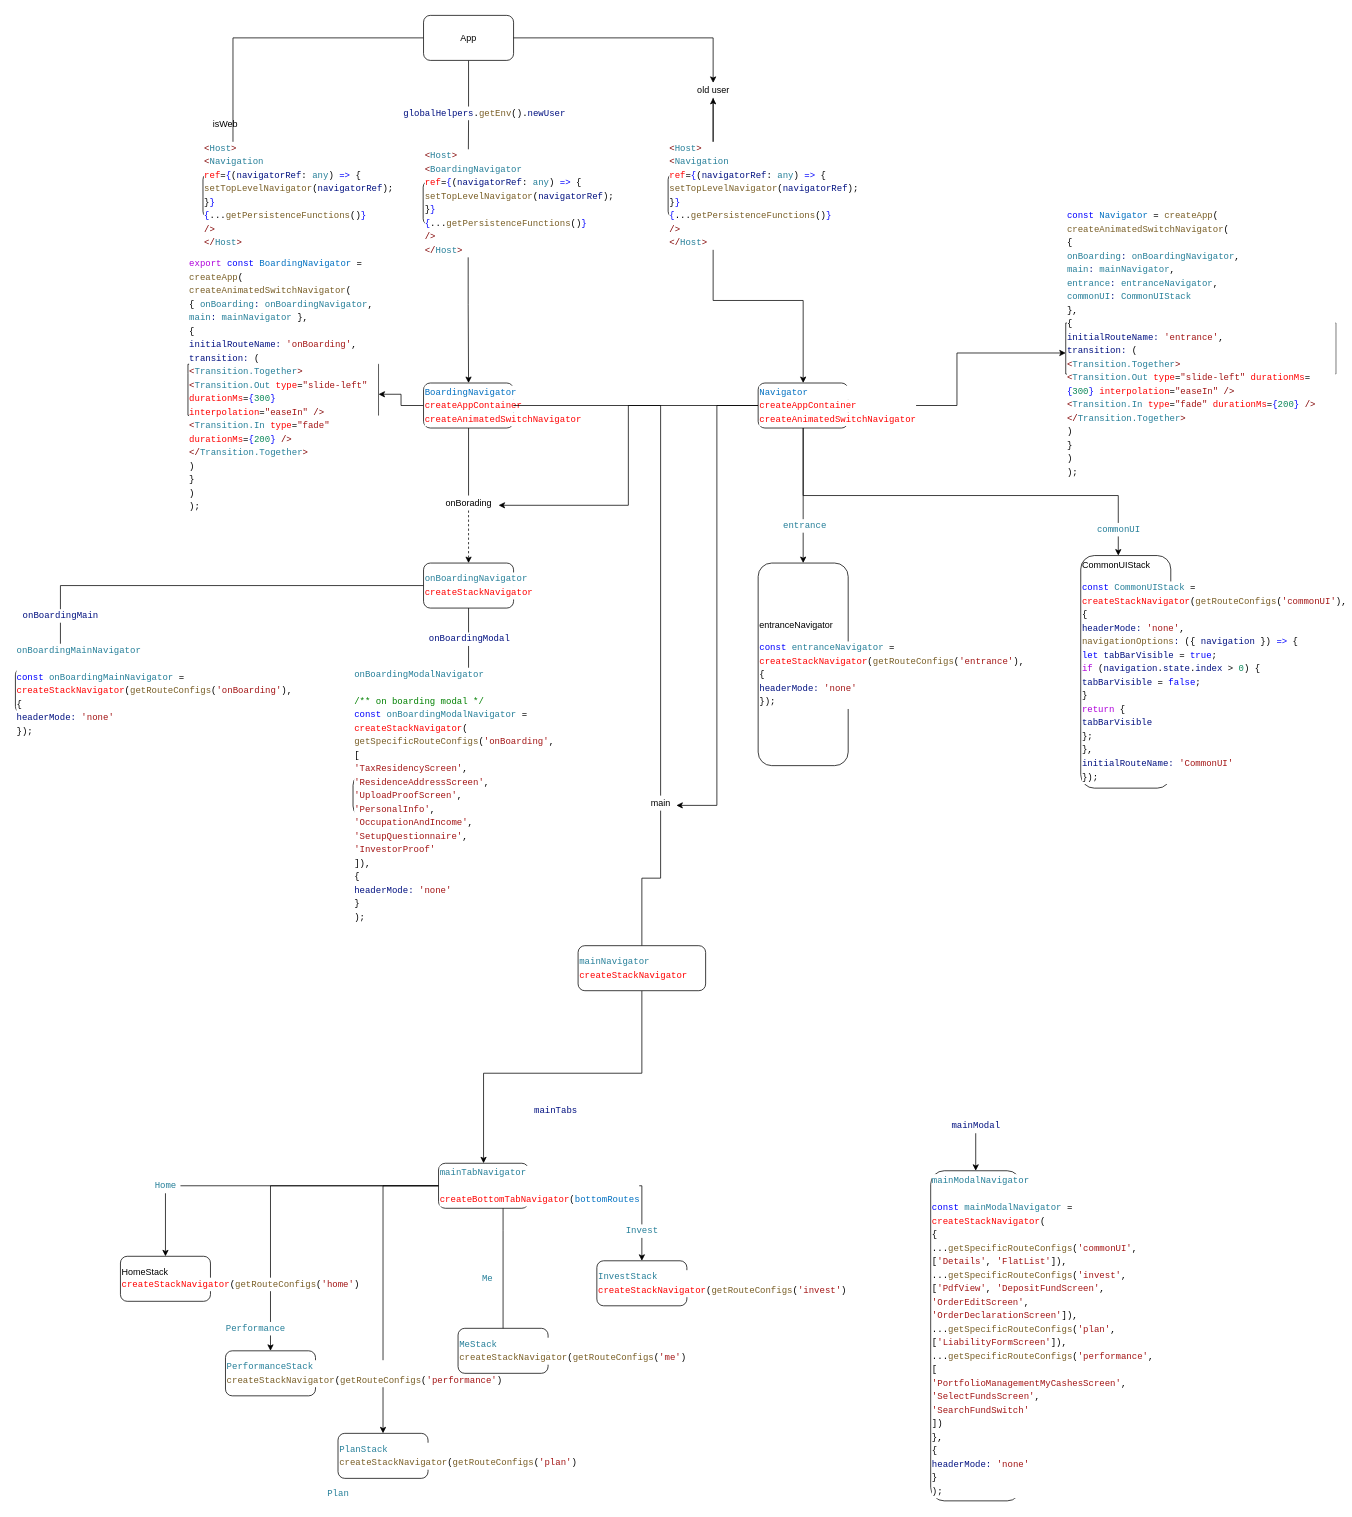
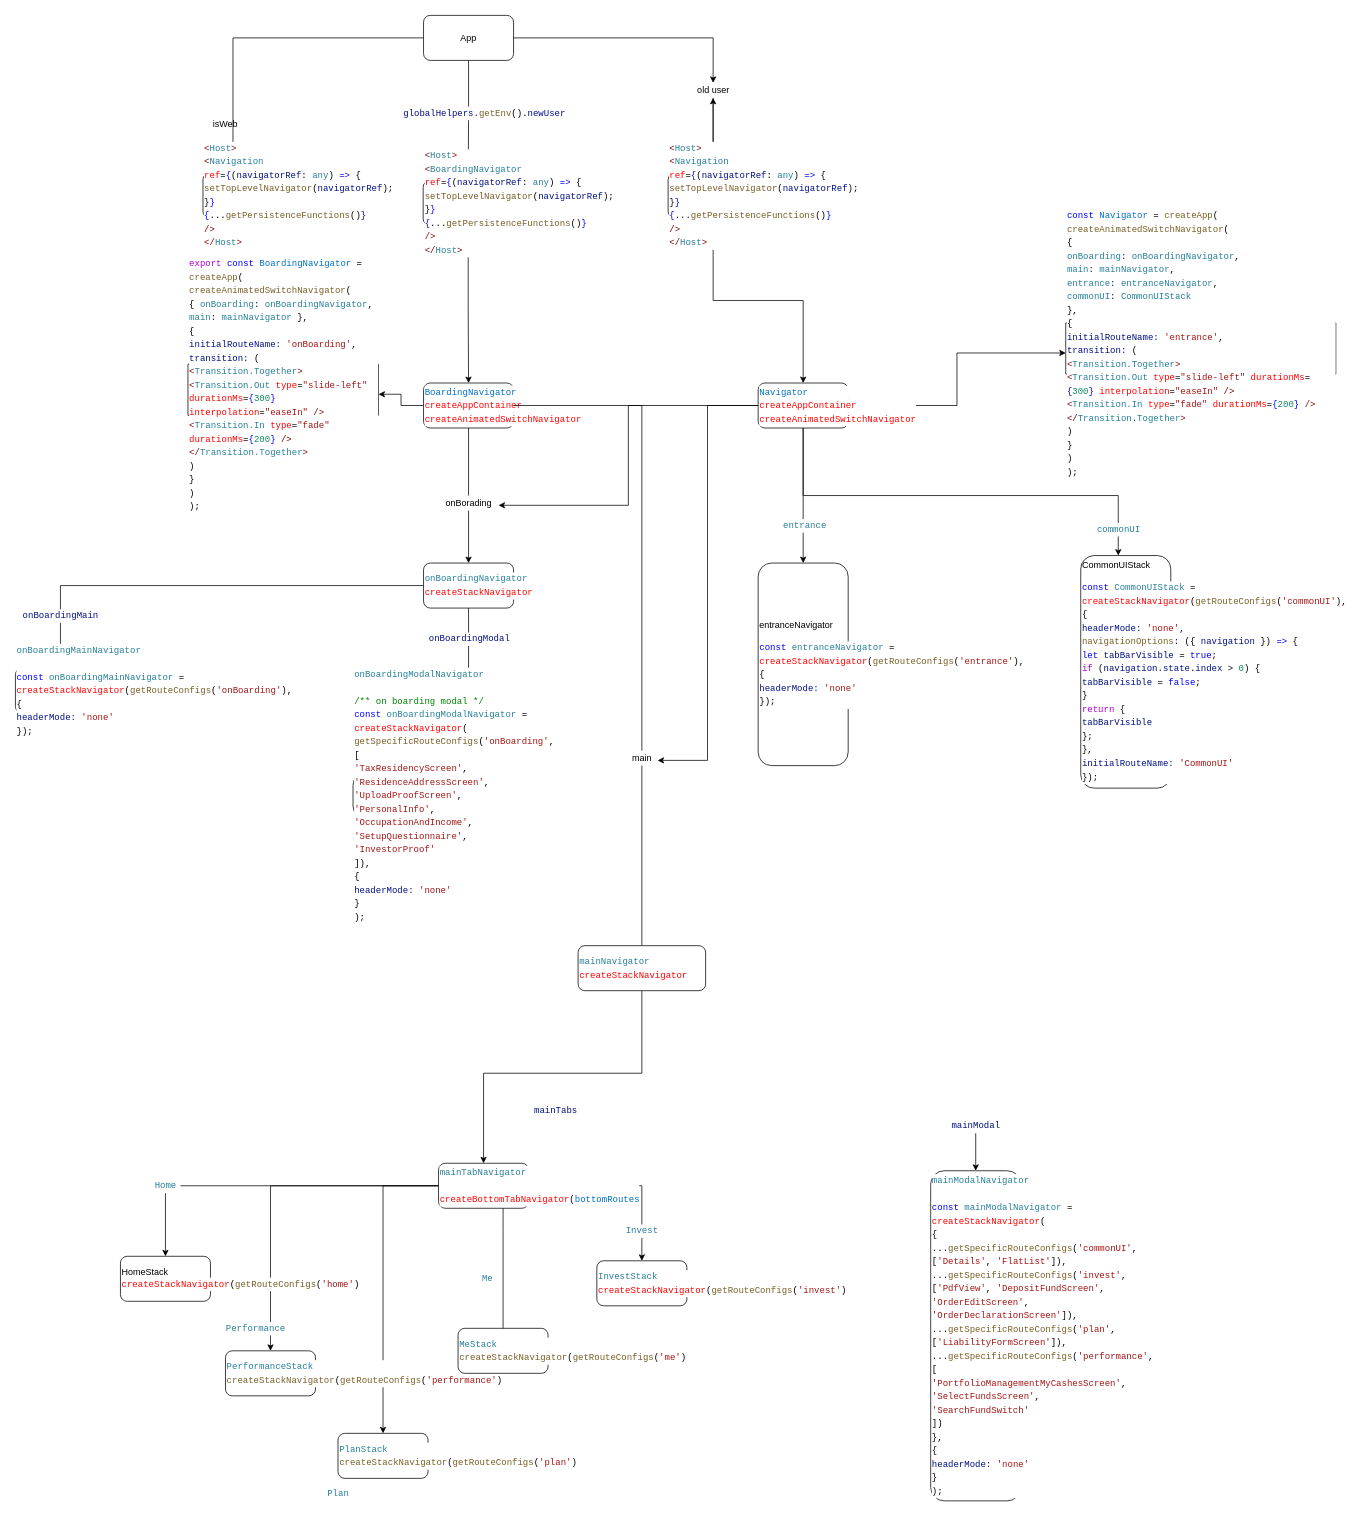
(468, 534) -> (468, 534)
(660, 803) -> (642, 758)
